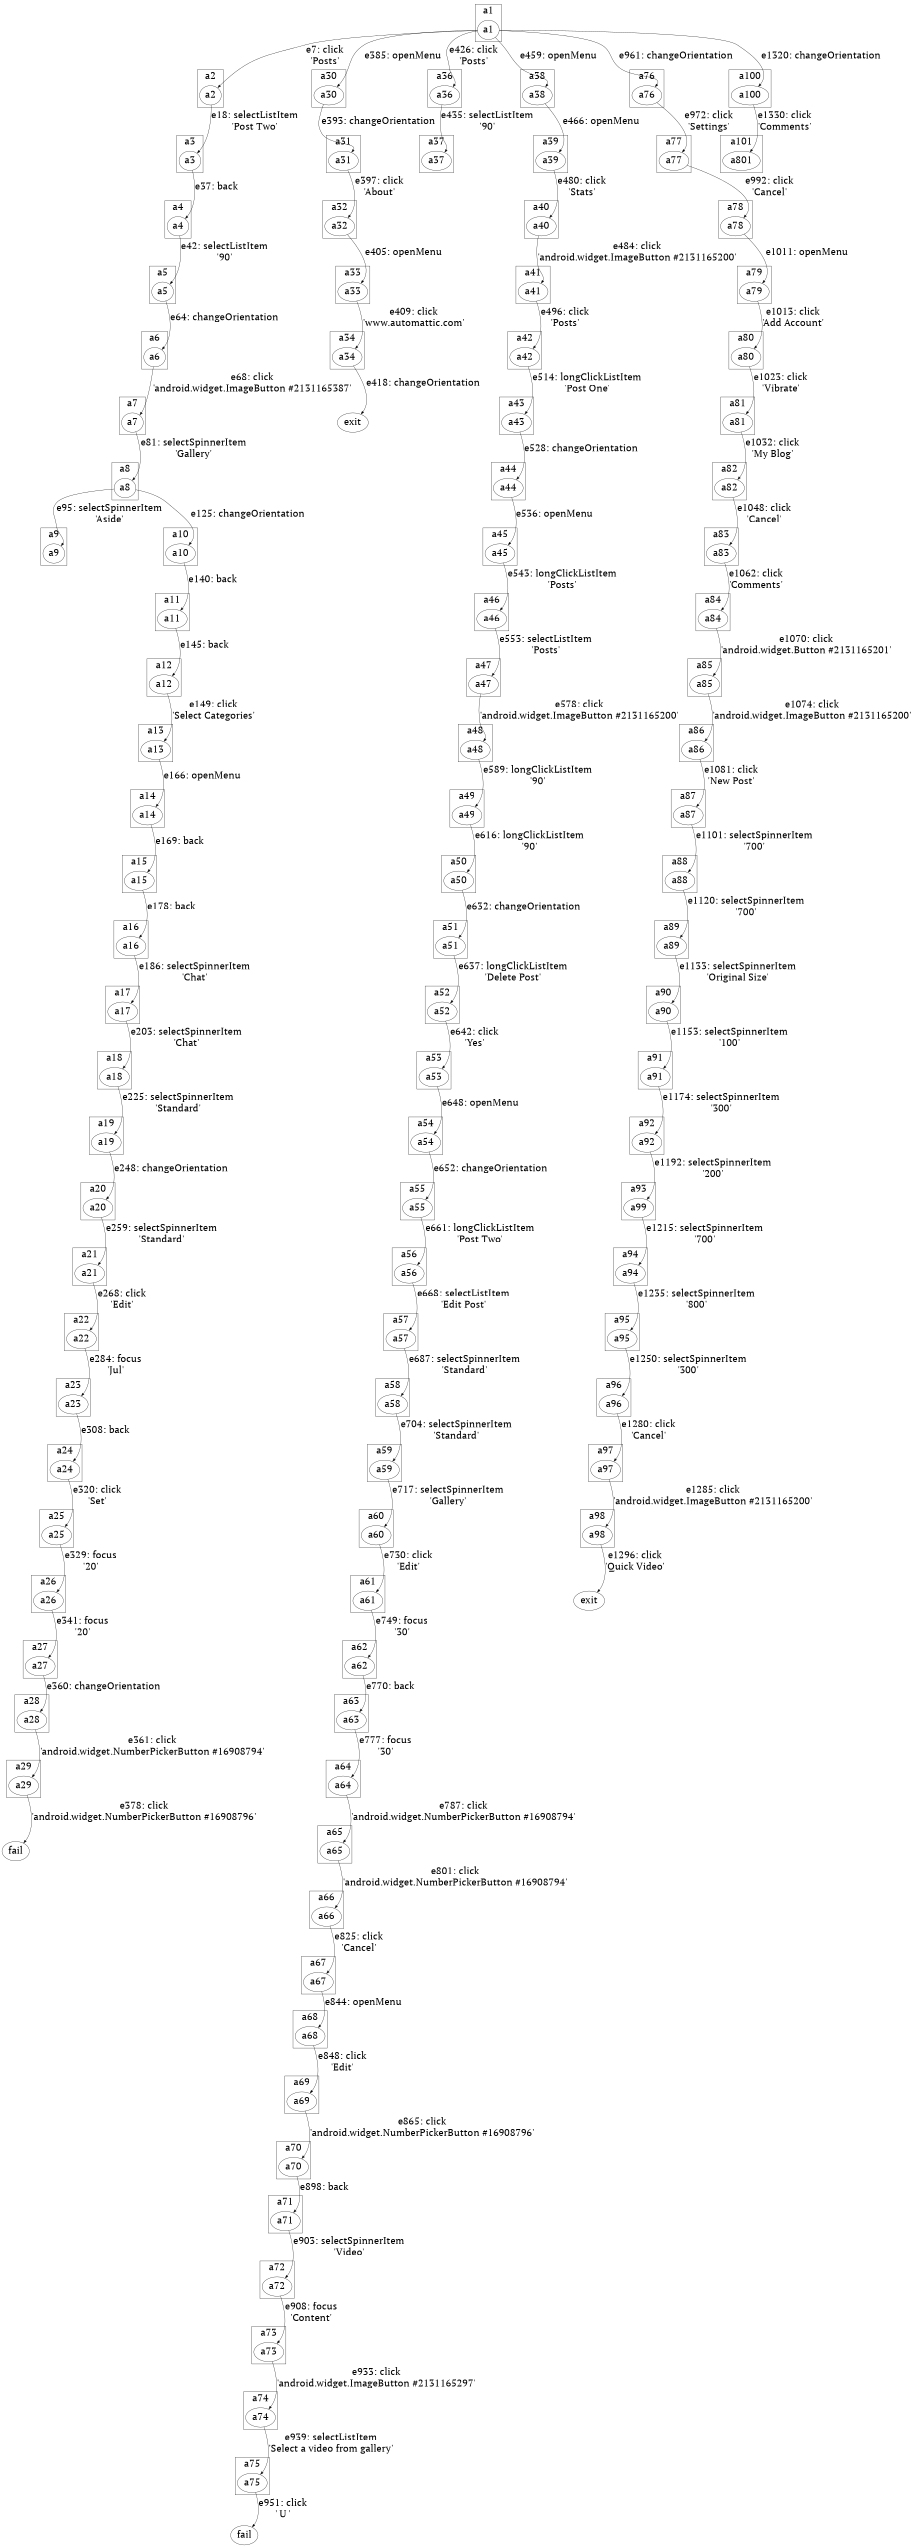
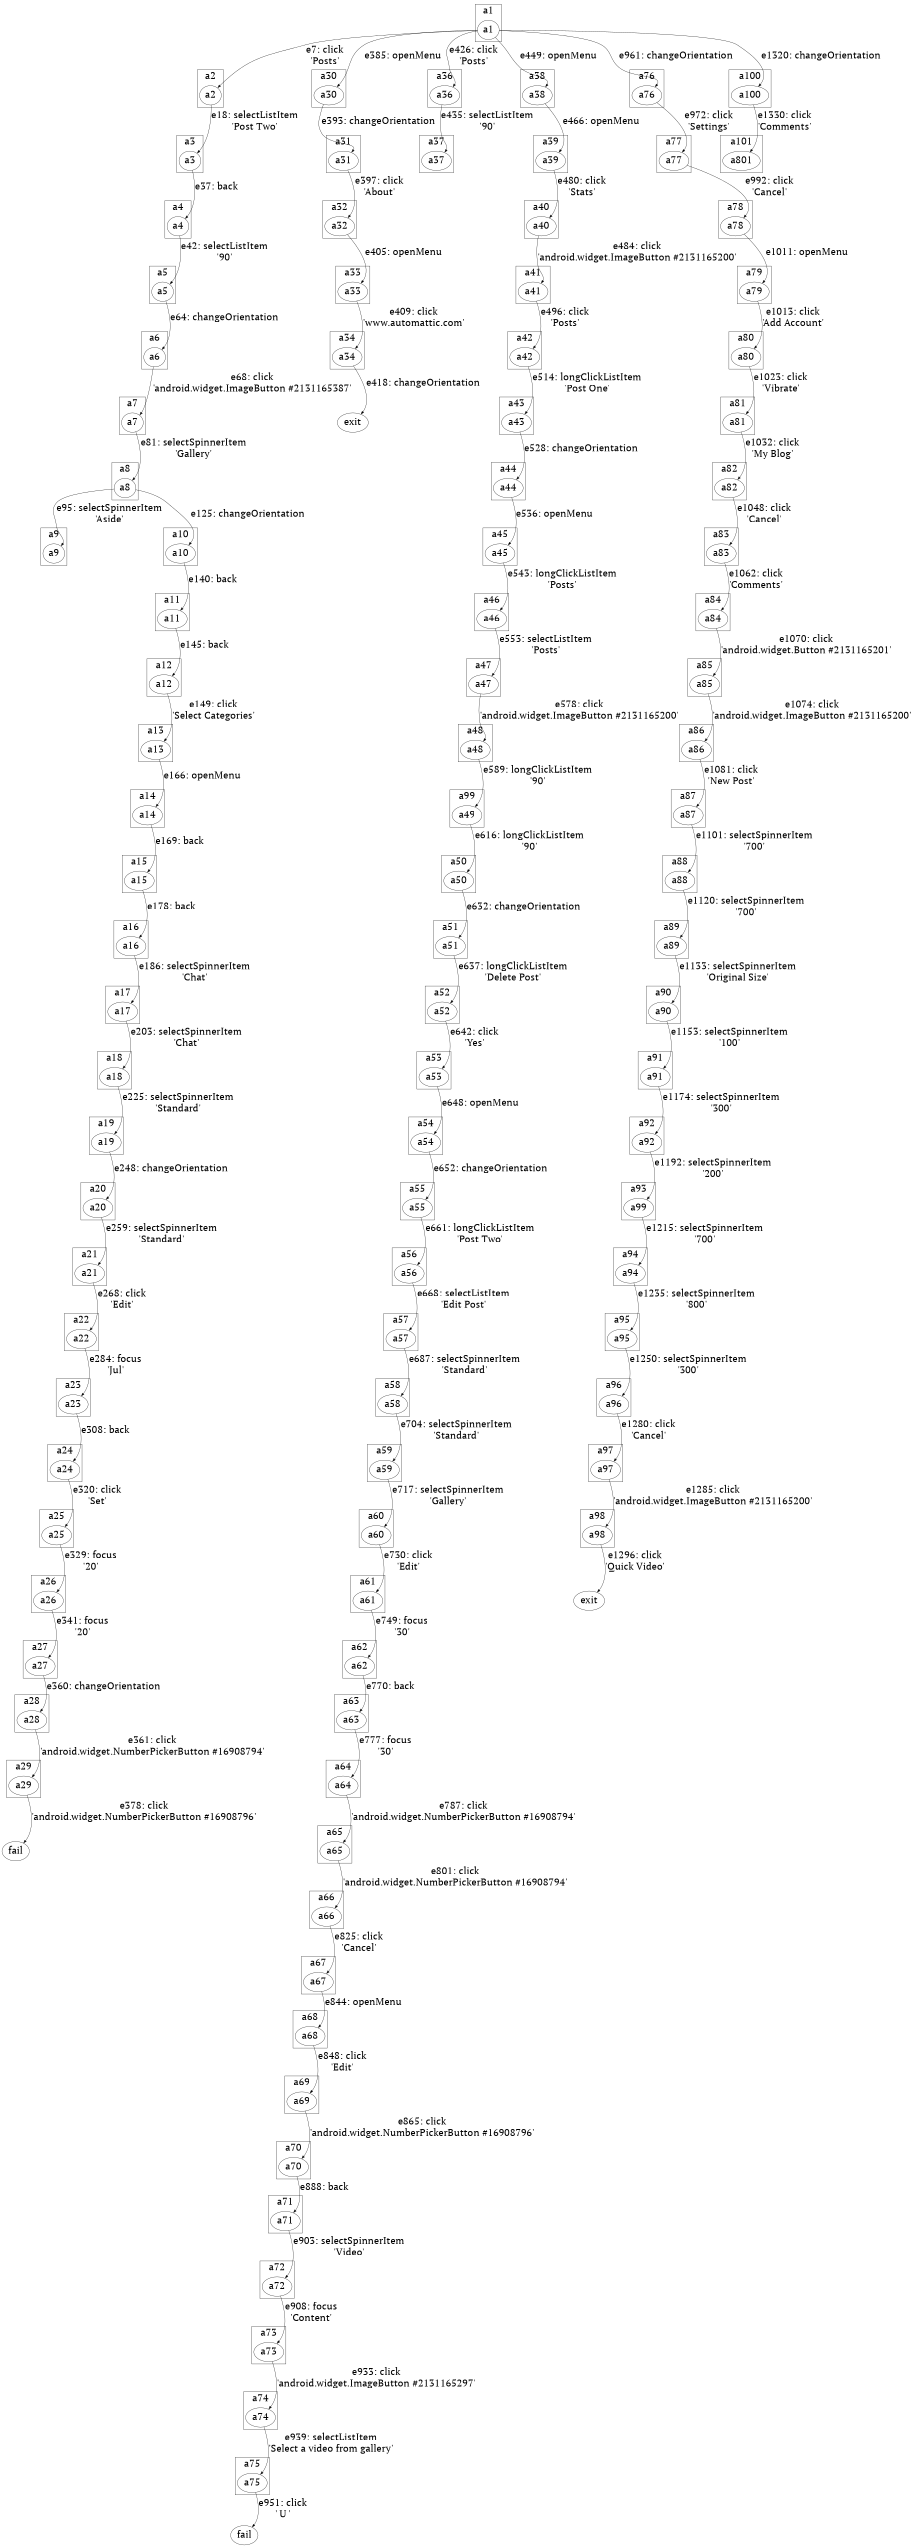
(559, 56) -> (559, 56)
(467, 797) -> (467, 797)
(324, 2188) -> (324, 2188)
